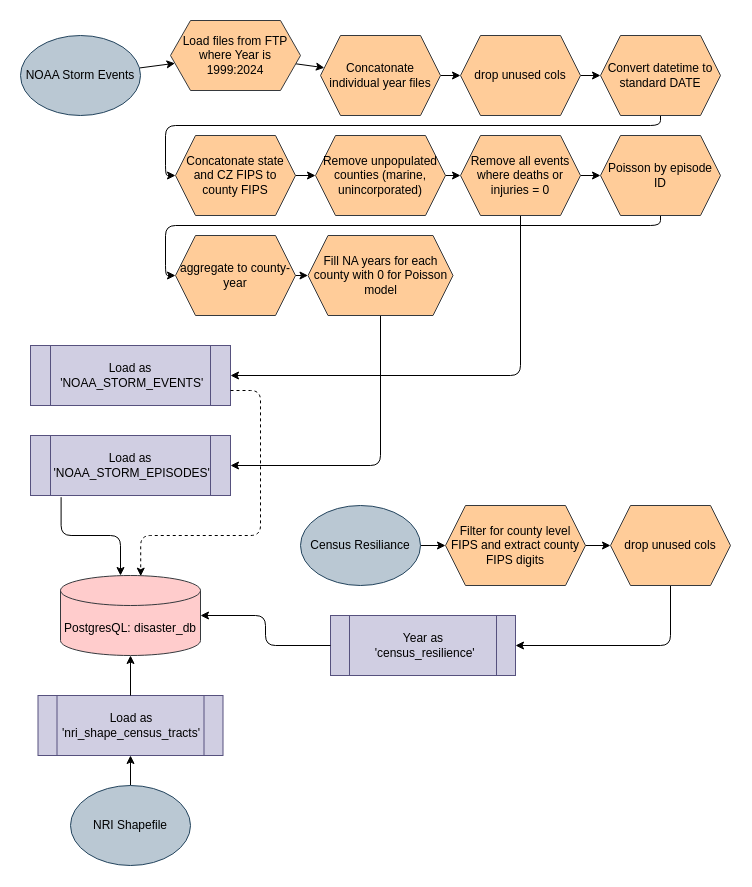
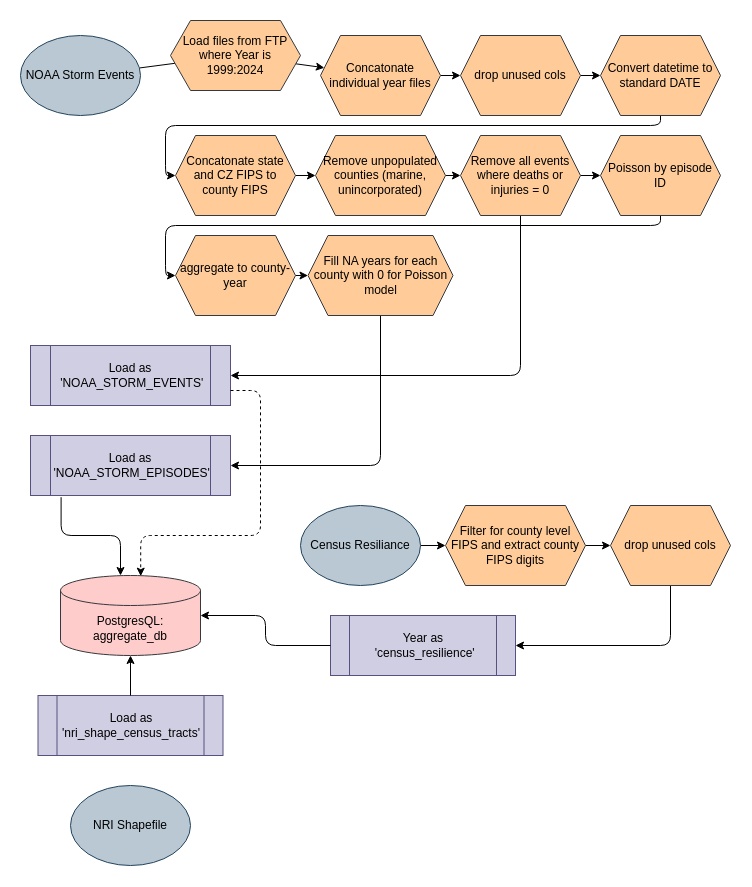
(167, 64) -> (169, 64)
(131, 629) -> (131, 629)
(131, 774) -> none
